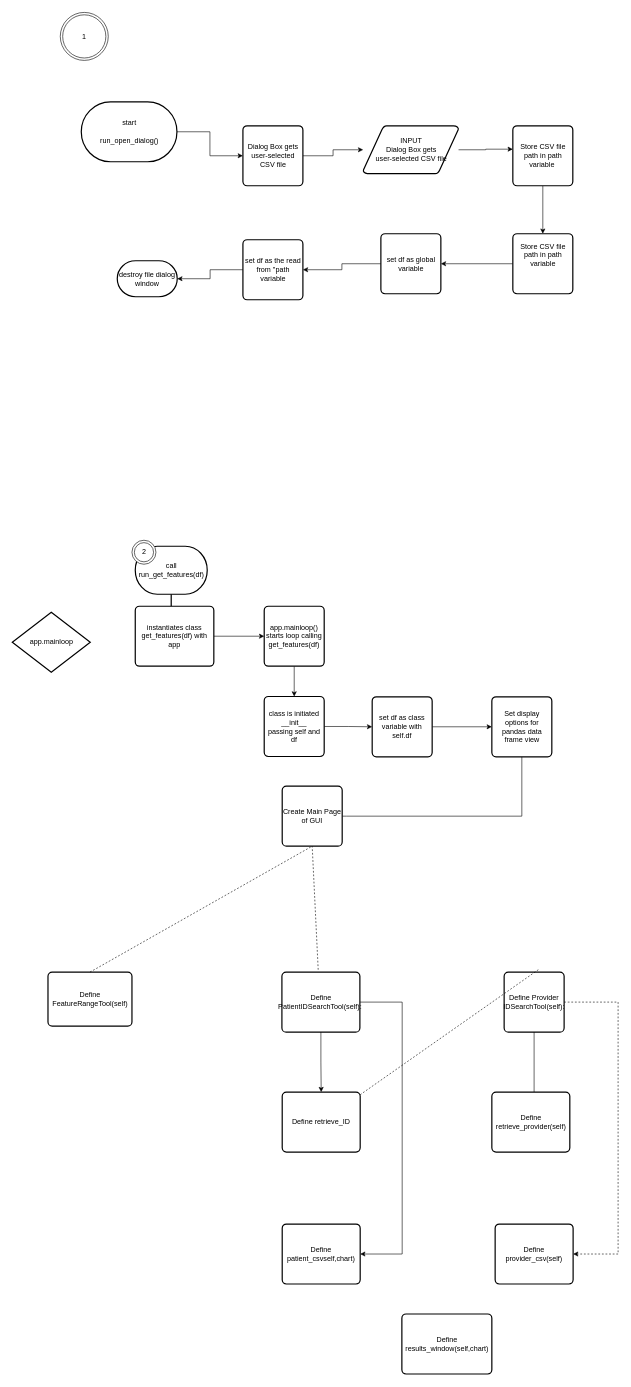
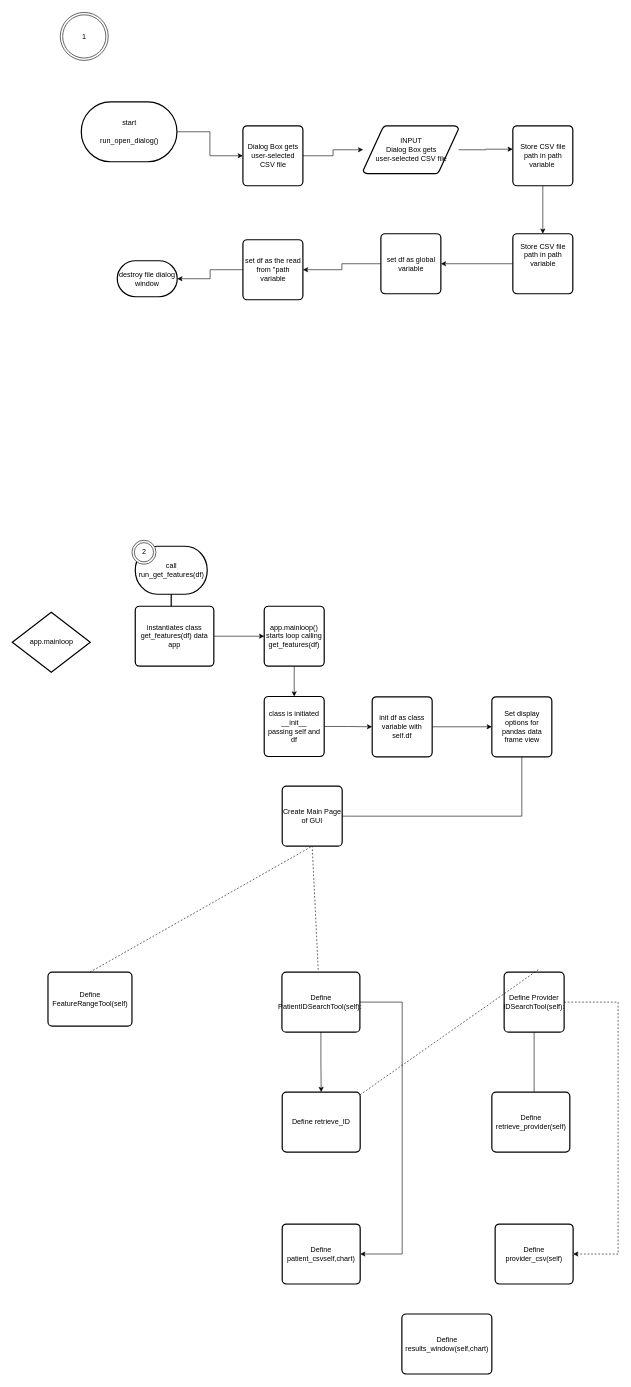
(175, 636) -> (175, 636)
(402, 727) -> (402, 727)
